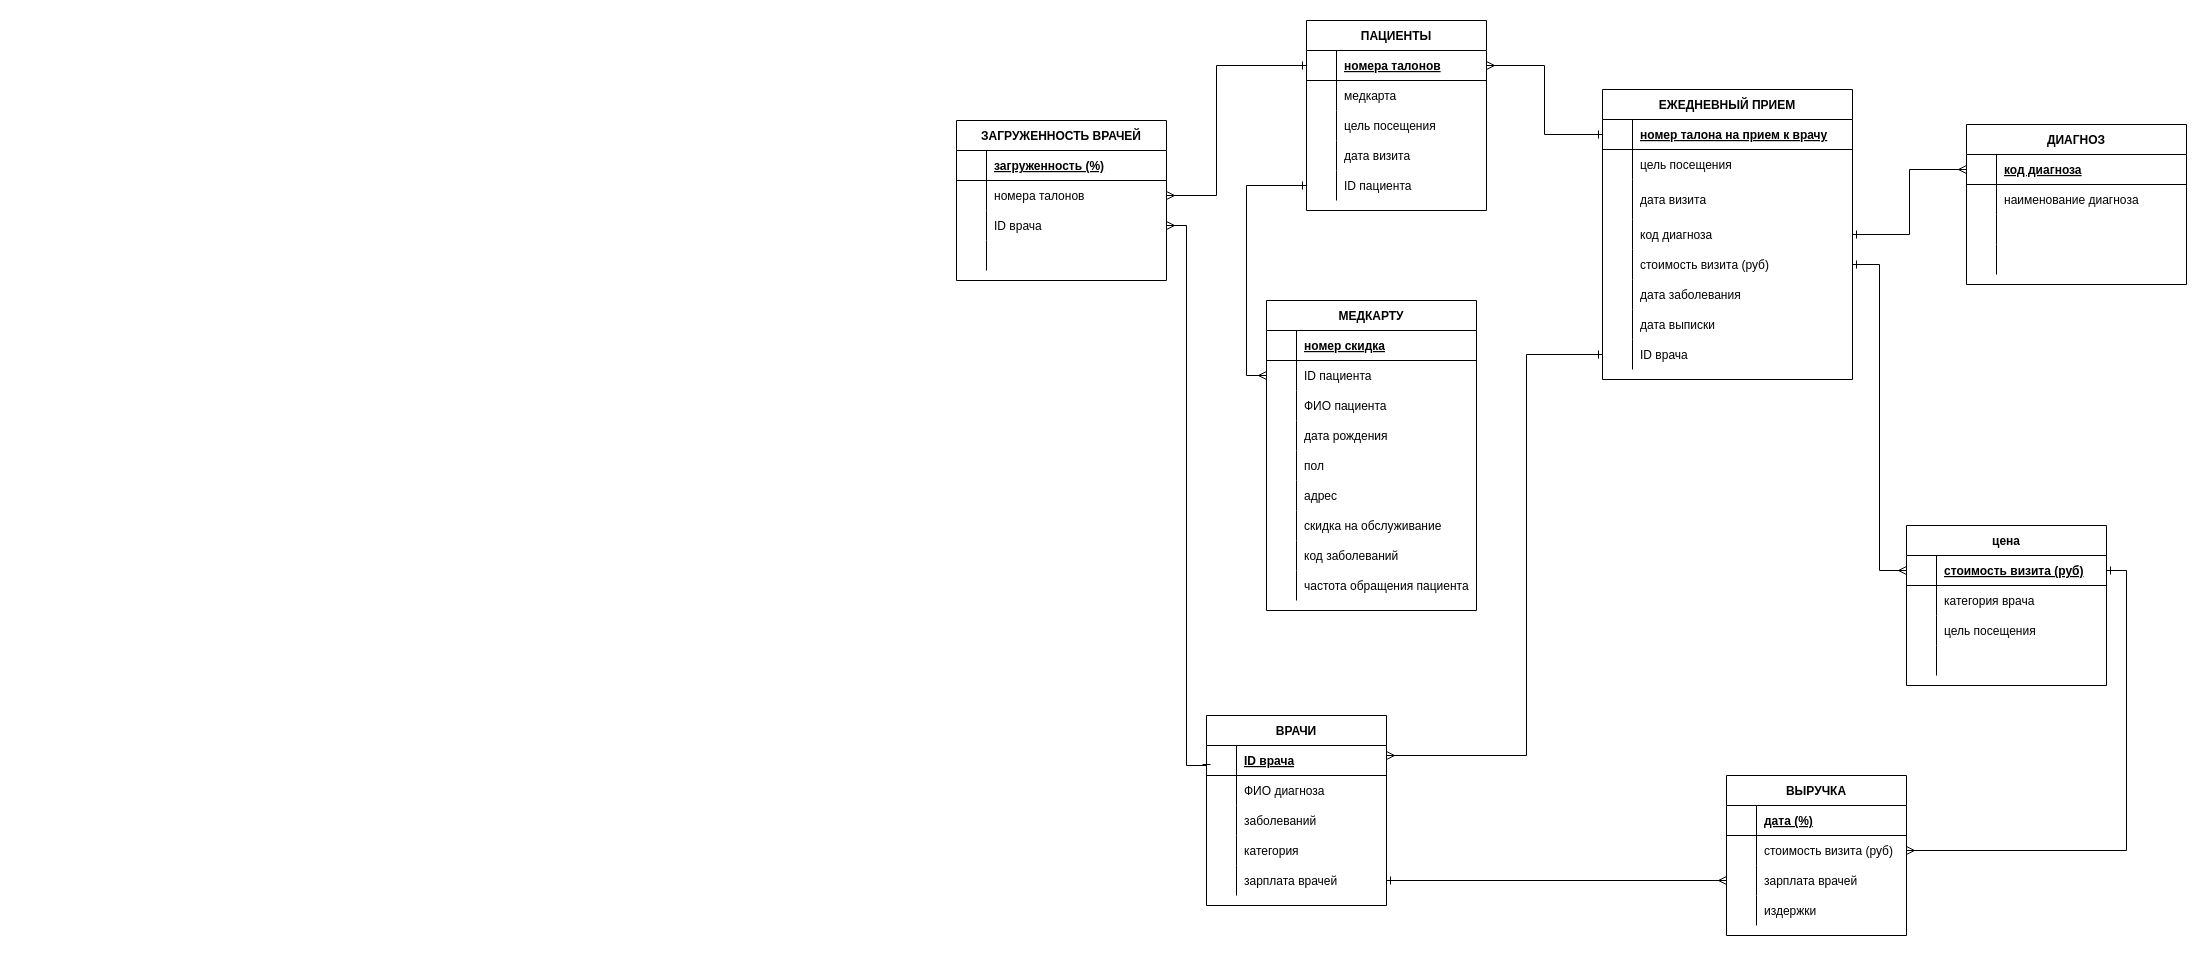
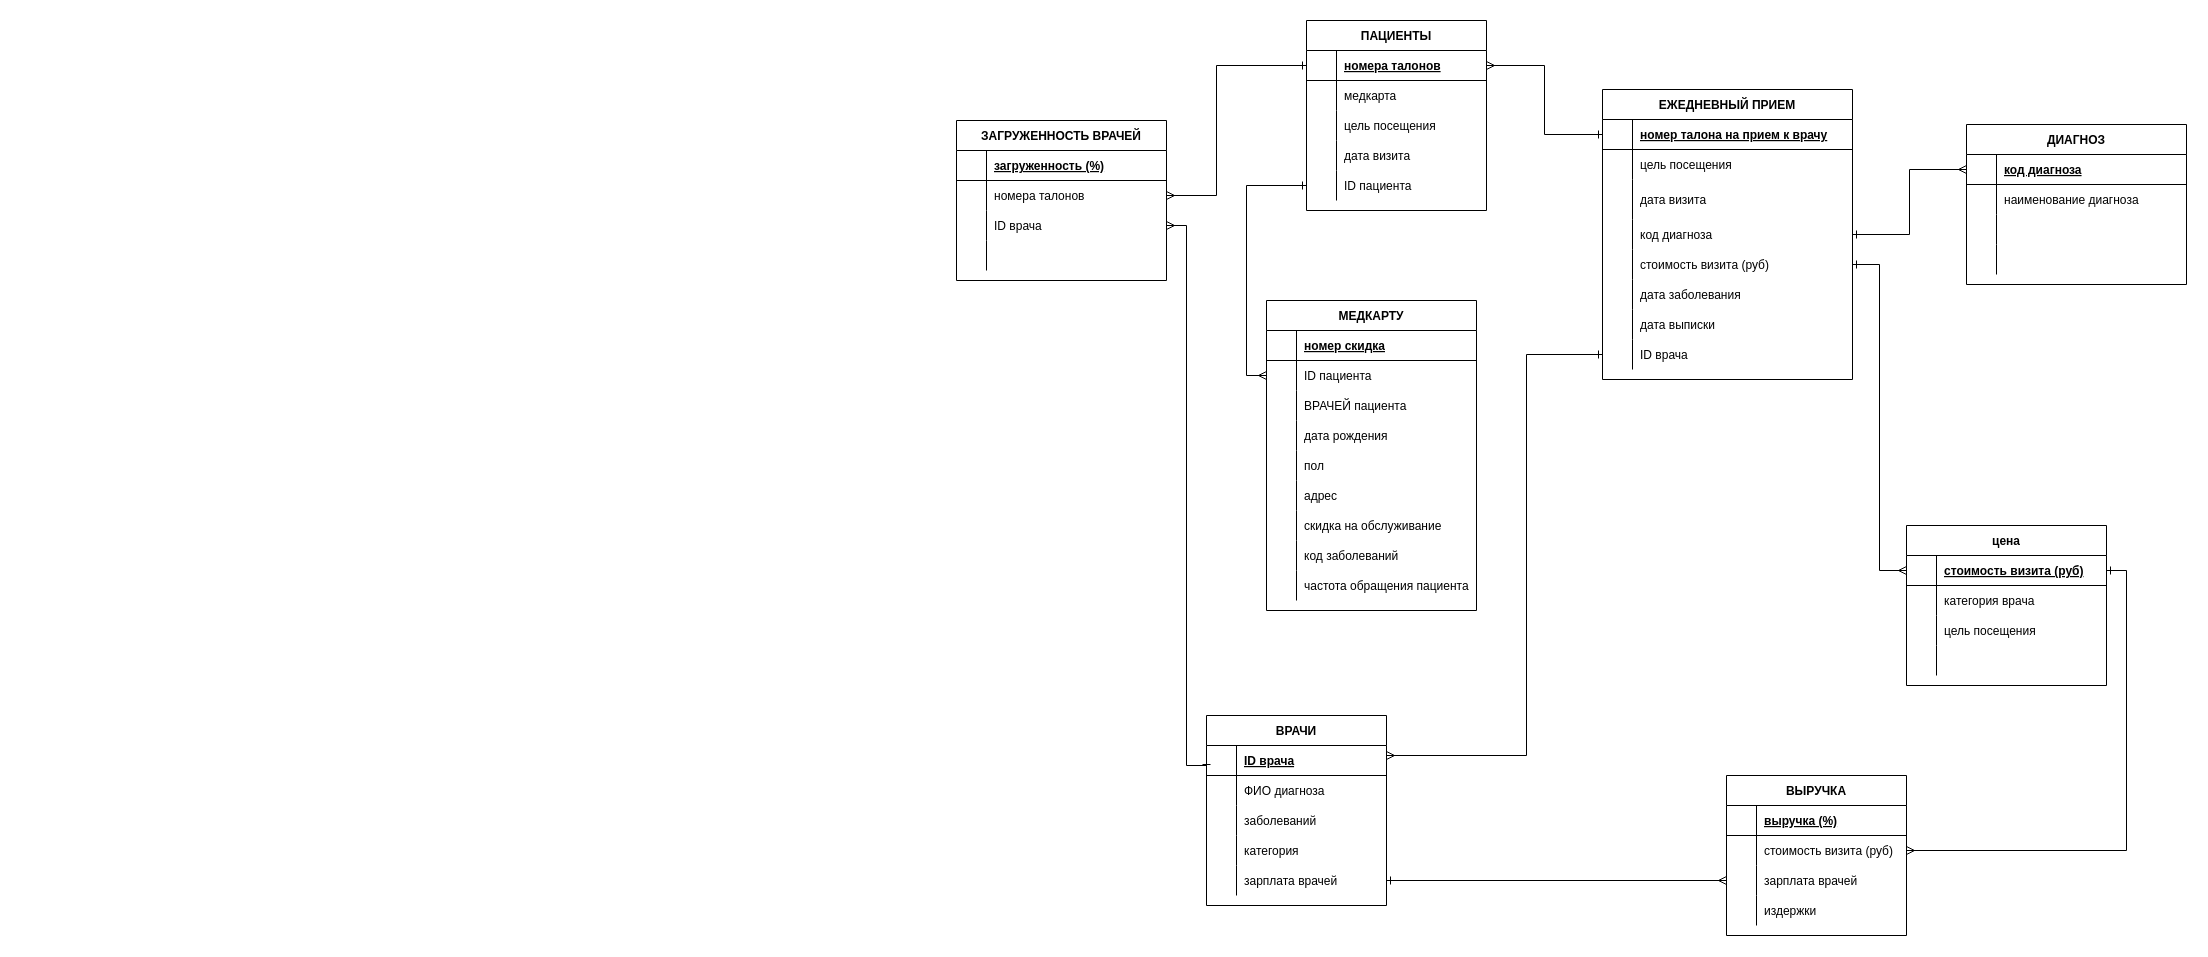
(1343, 406) -> (1353, 406)
(1789, 821) -> (1799, 821)
